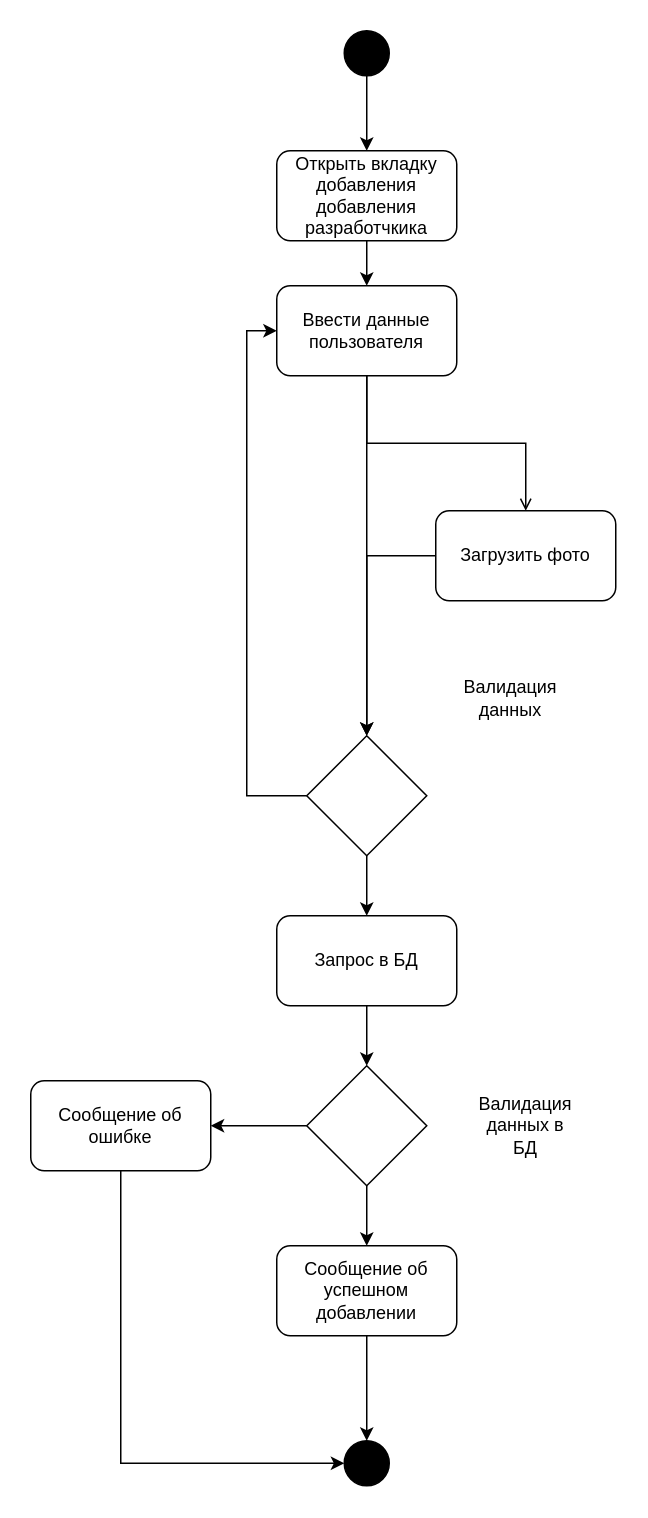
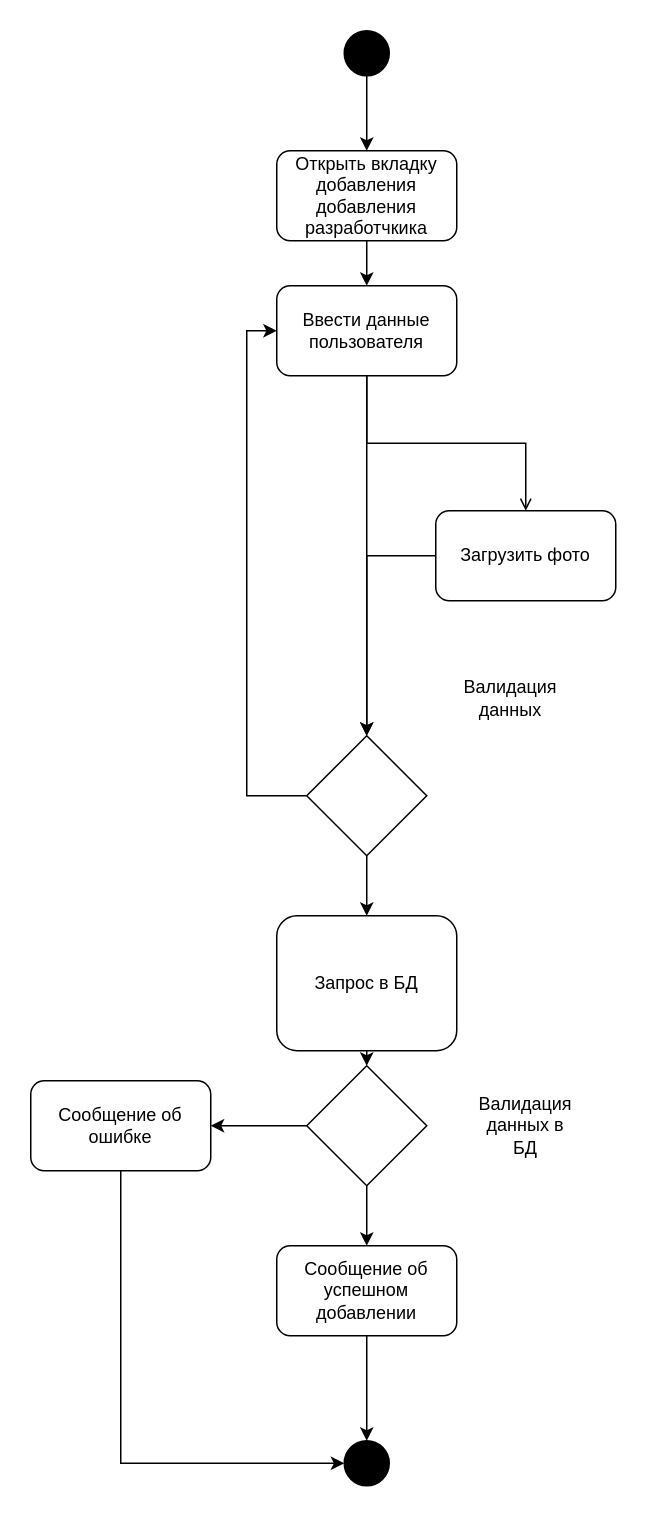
(367, 961) -> (367, 983)
